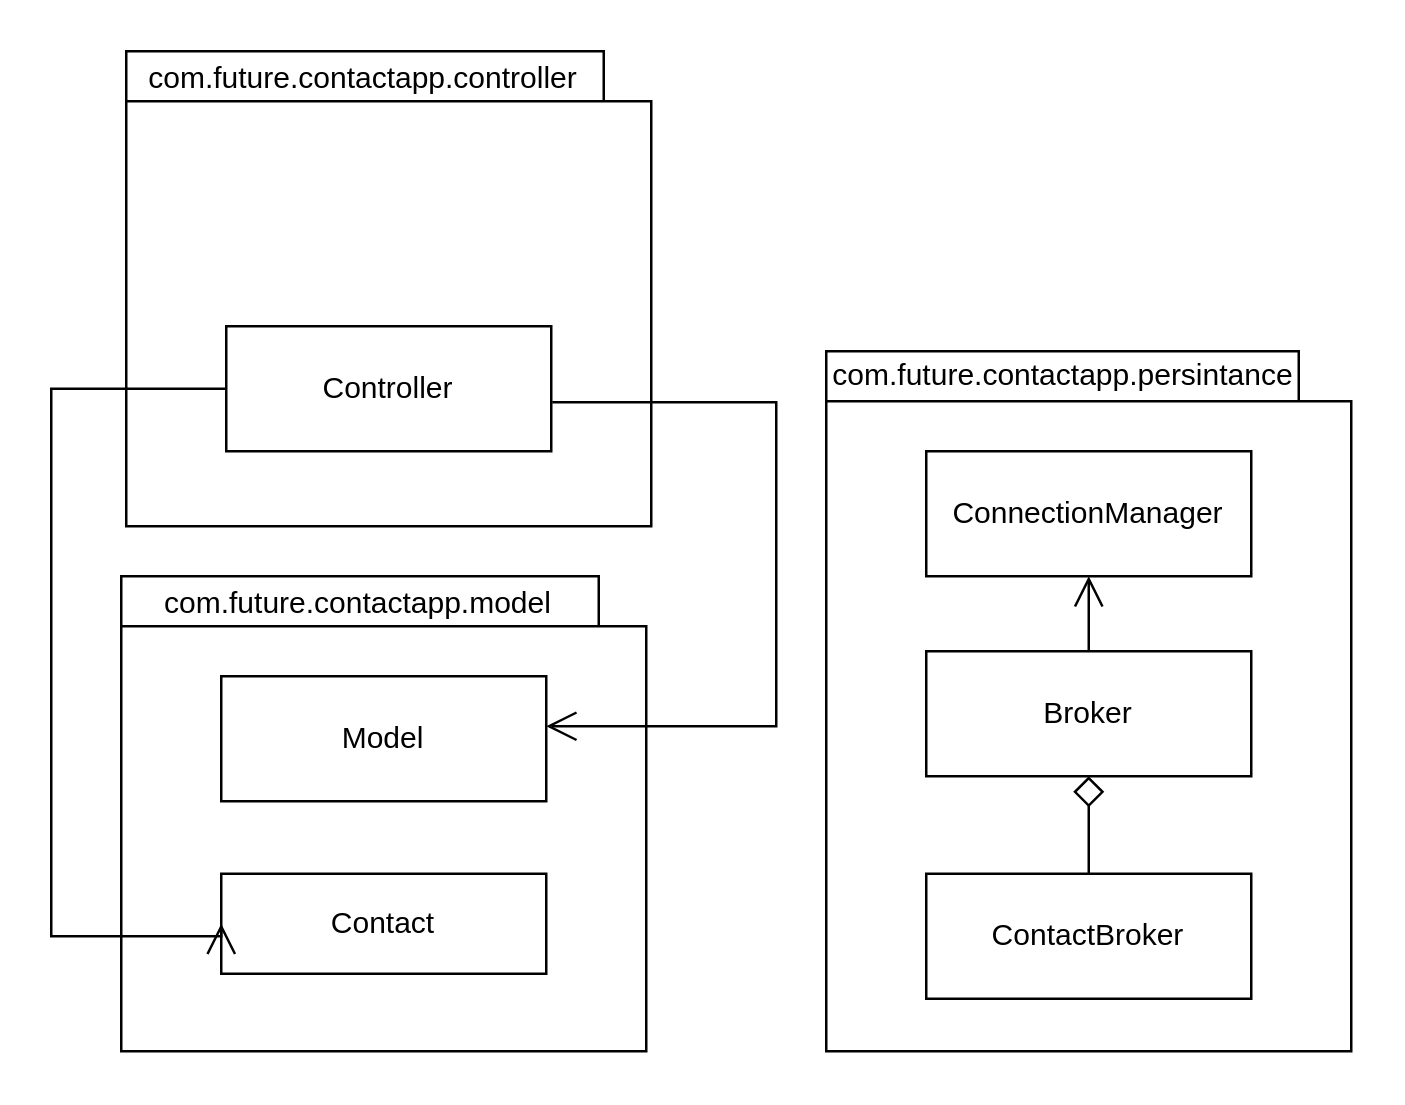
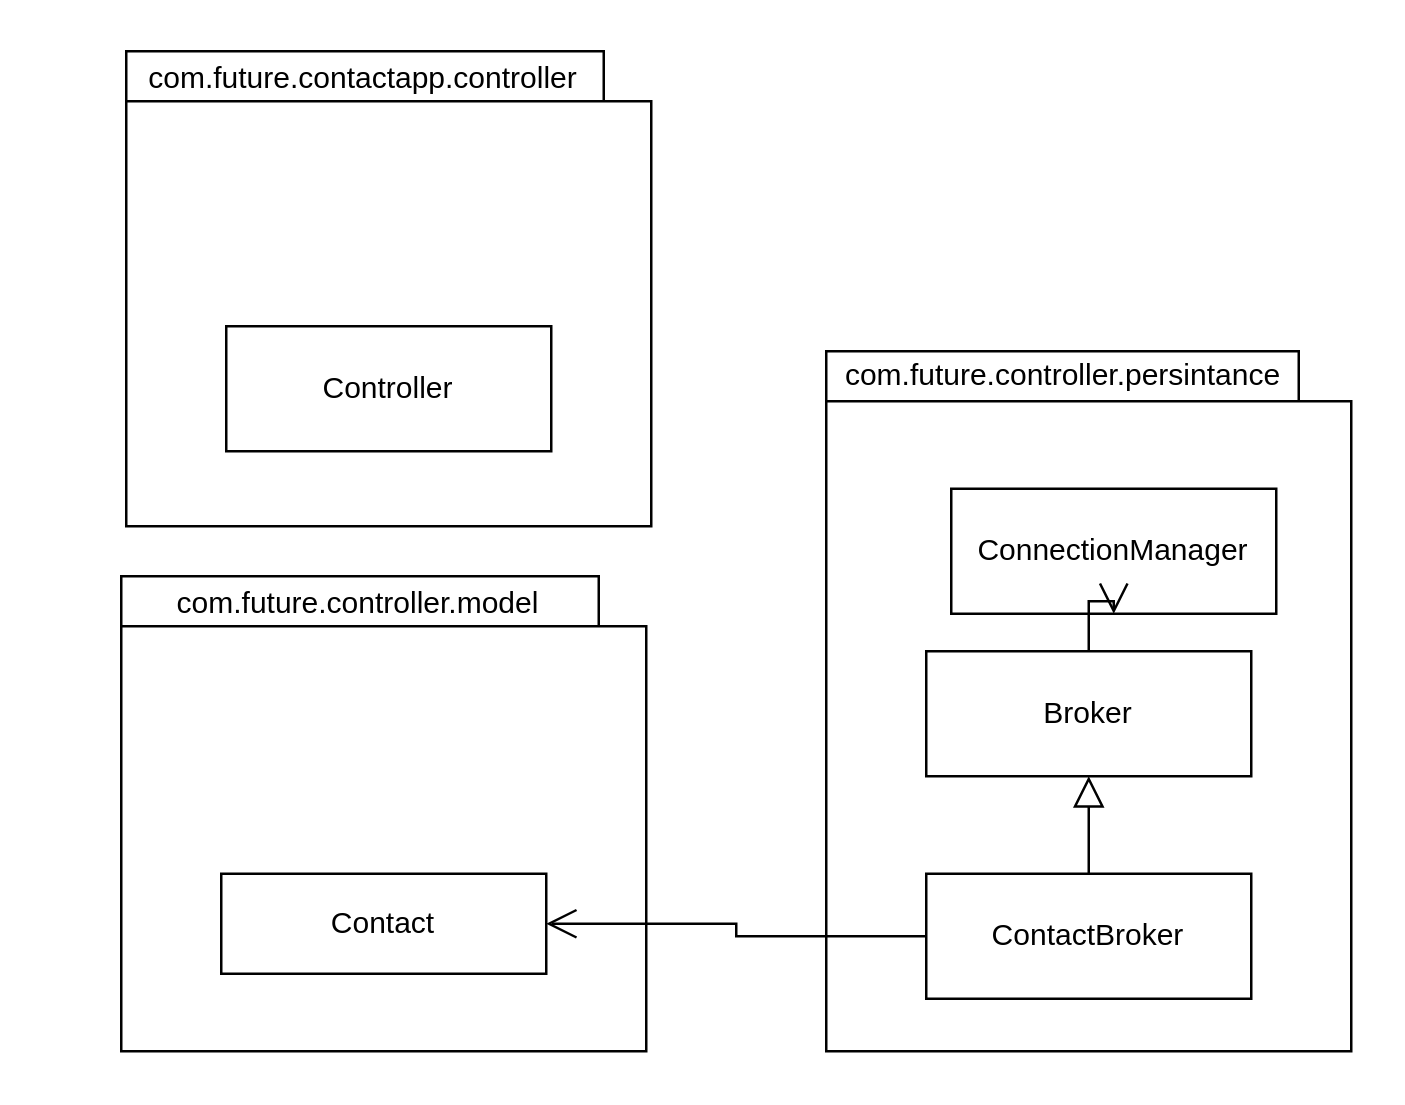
(1064, 376) -> (1064, 376)
(1089, 514) -> (1114, 551)
(776, 566) -> none
(359, 604) -> (359, 604)
(51, 663) -> none
(384, 739) -> none
(1089, 808) -> (1089, 808)
none -> (783, 936)
